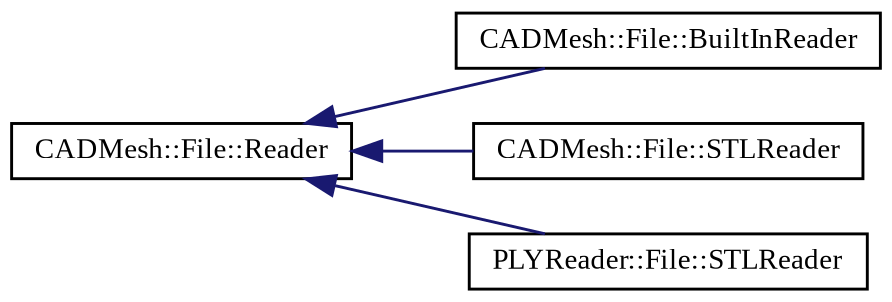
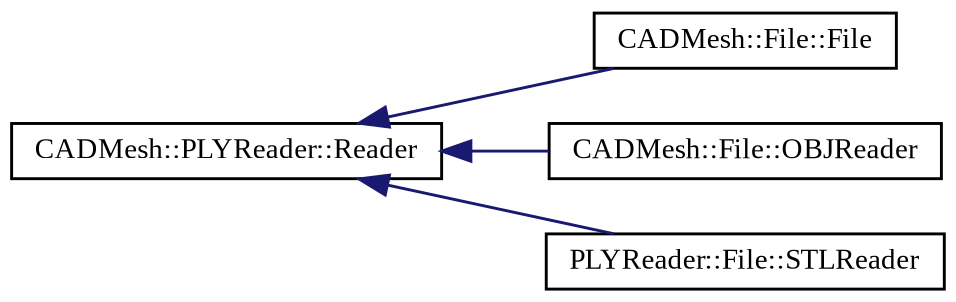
(668, 41) -> (745, 41)
(182, 151) -> (227, 151)
(668, 151) -> (745, 151)
